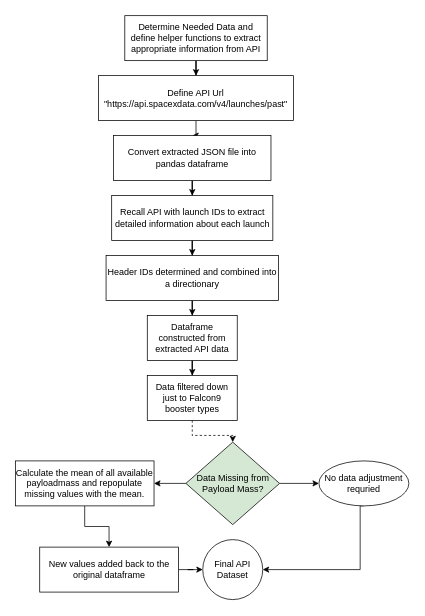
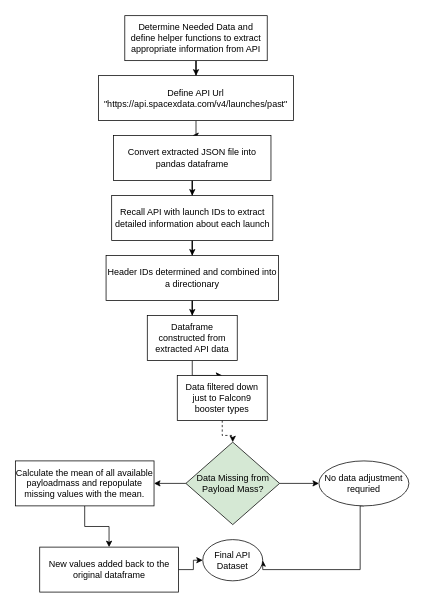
(192, 398) -> (222, 398)
(233, 570) -> (233, 560)
